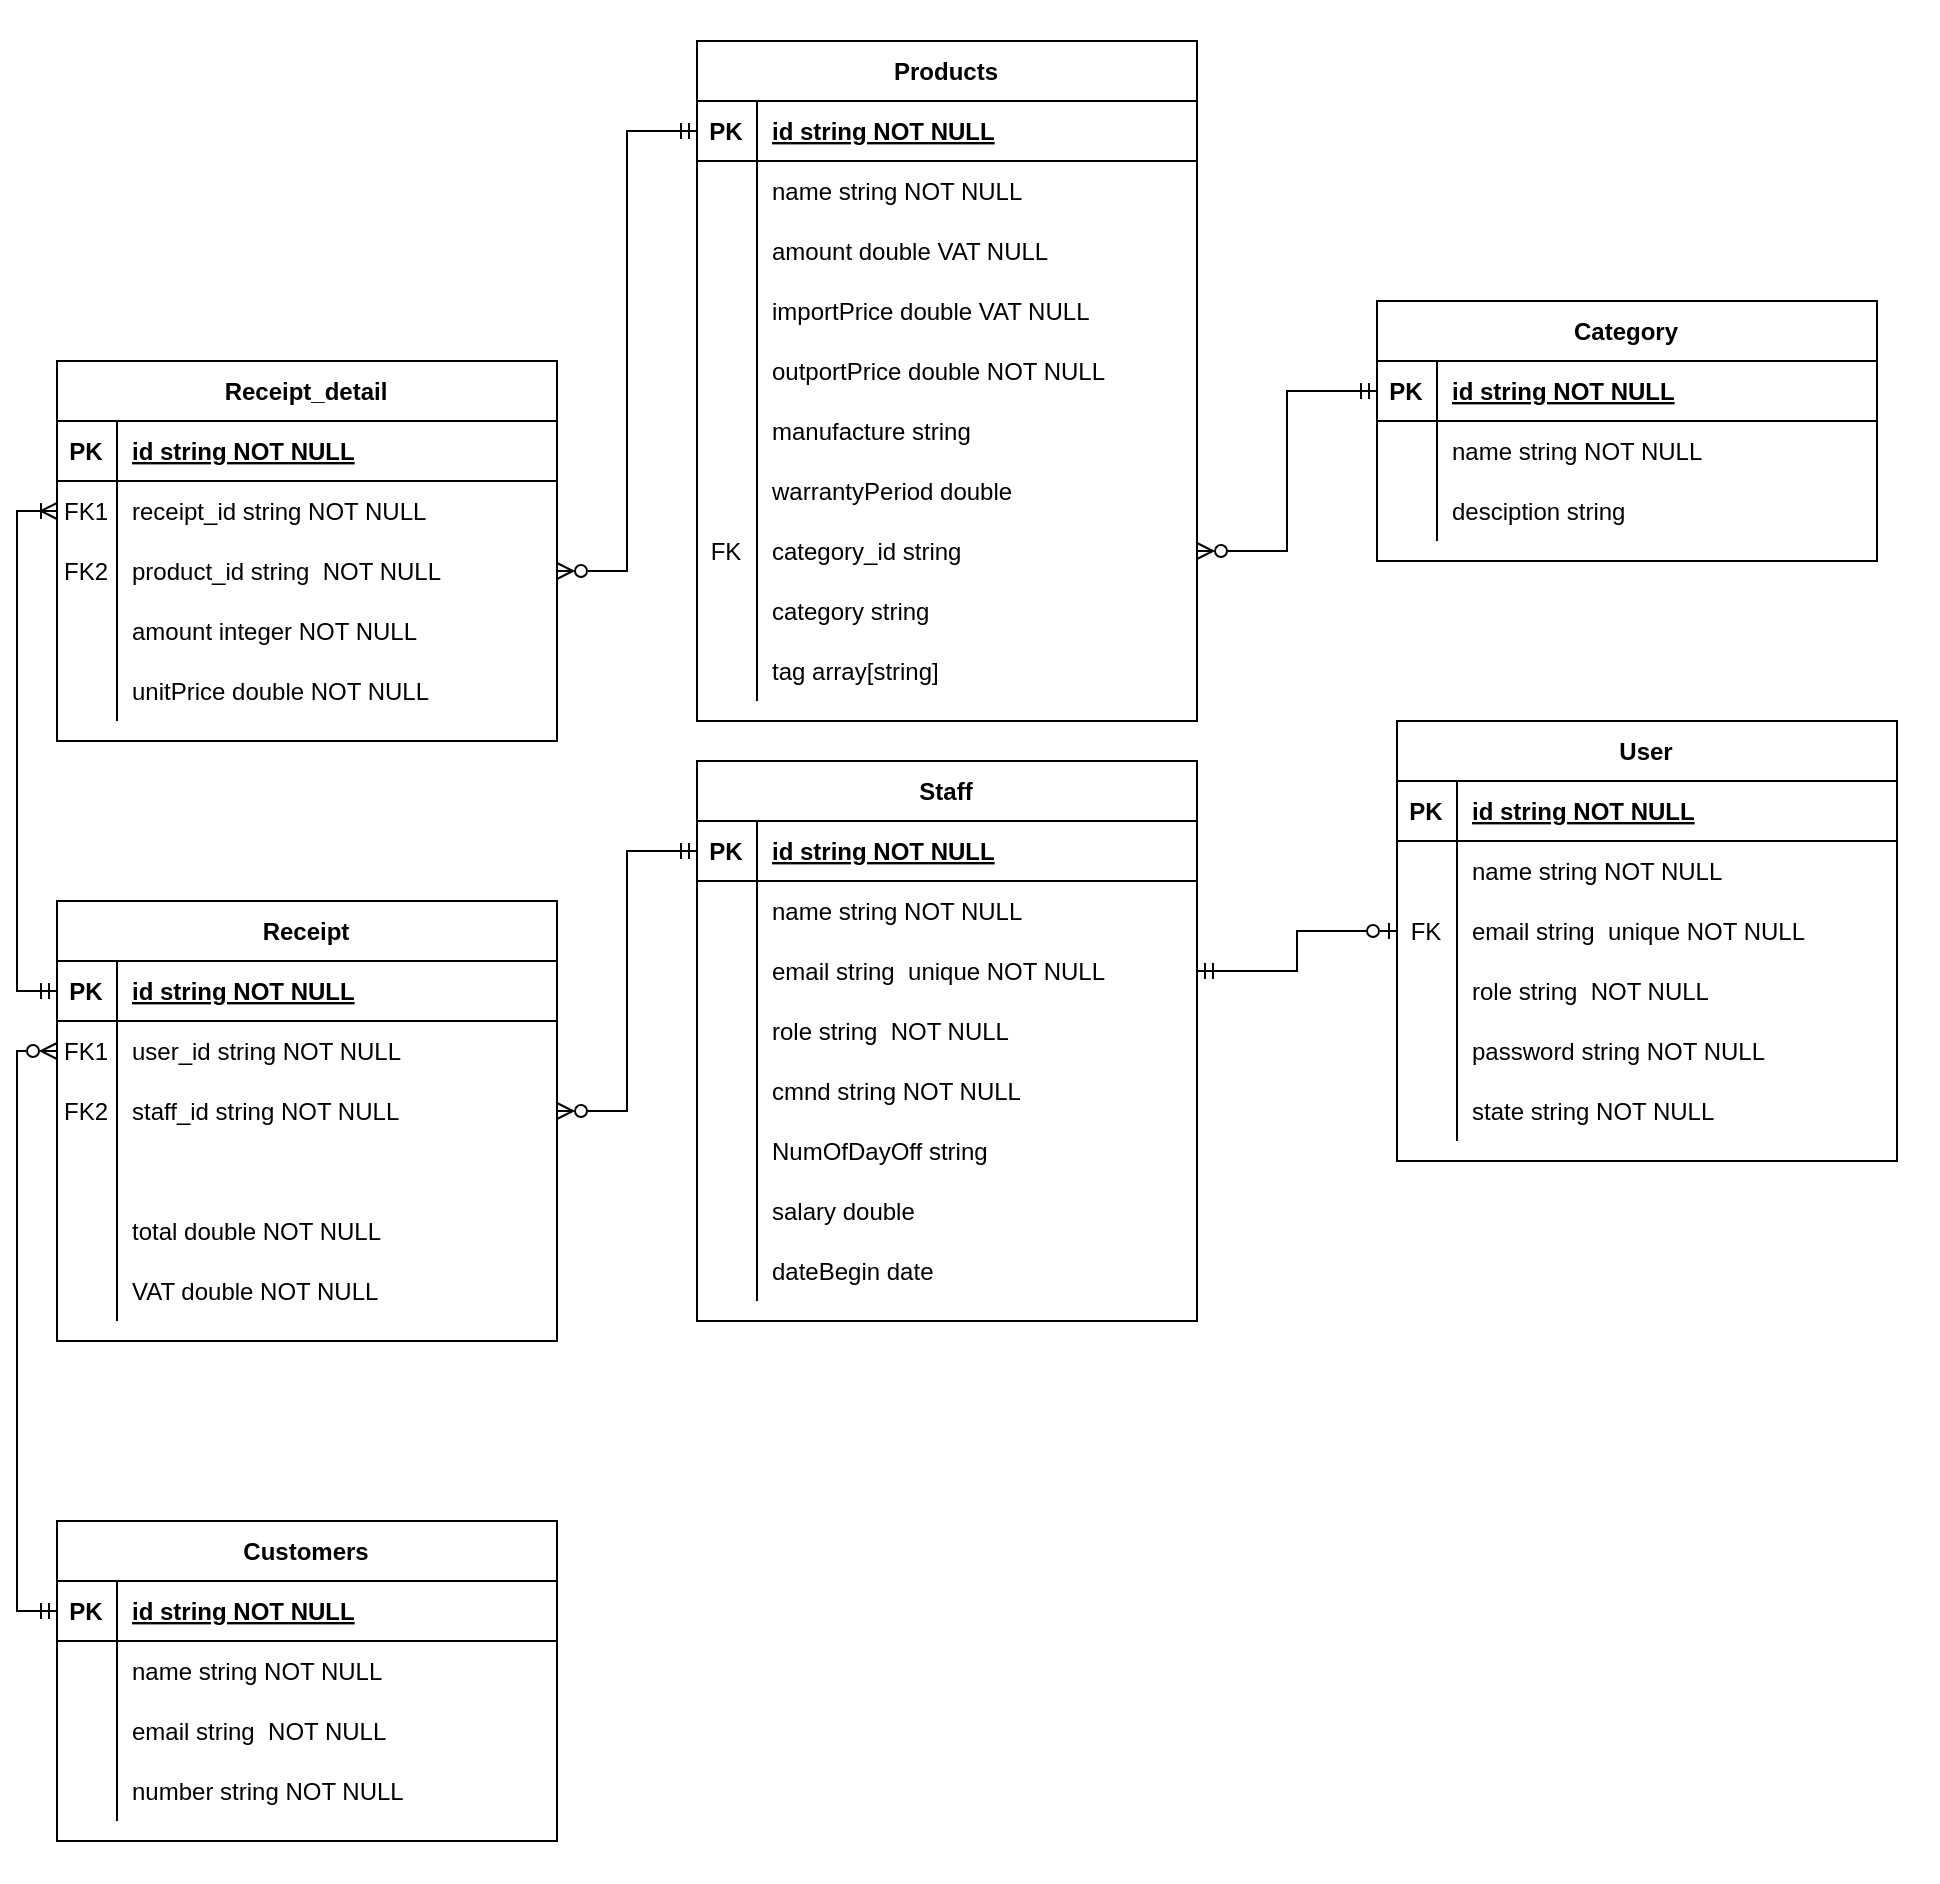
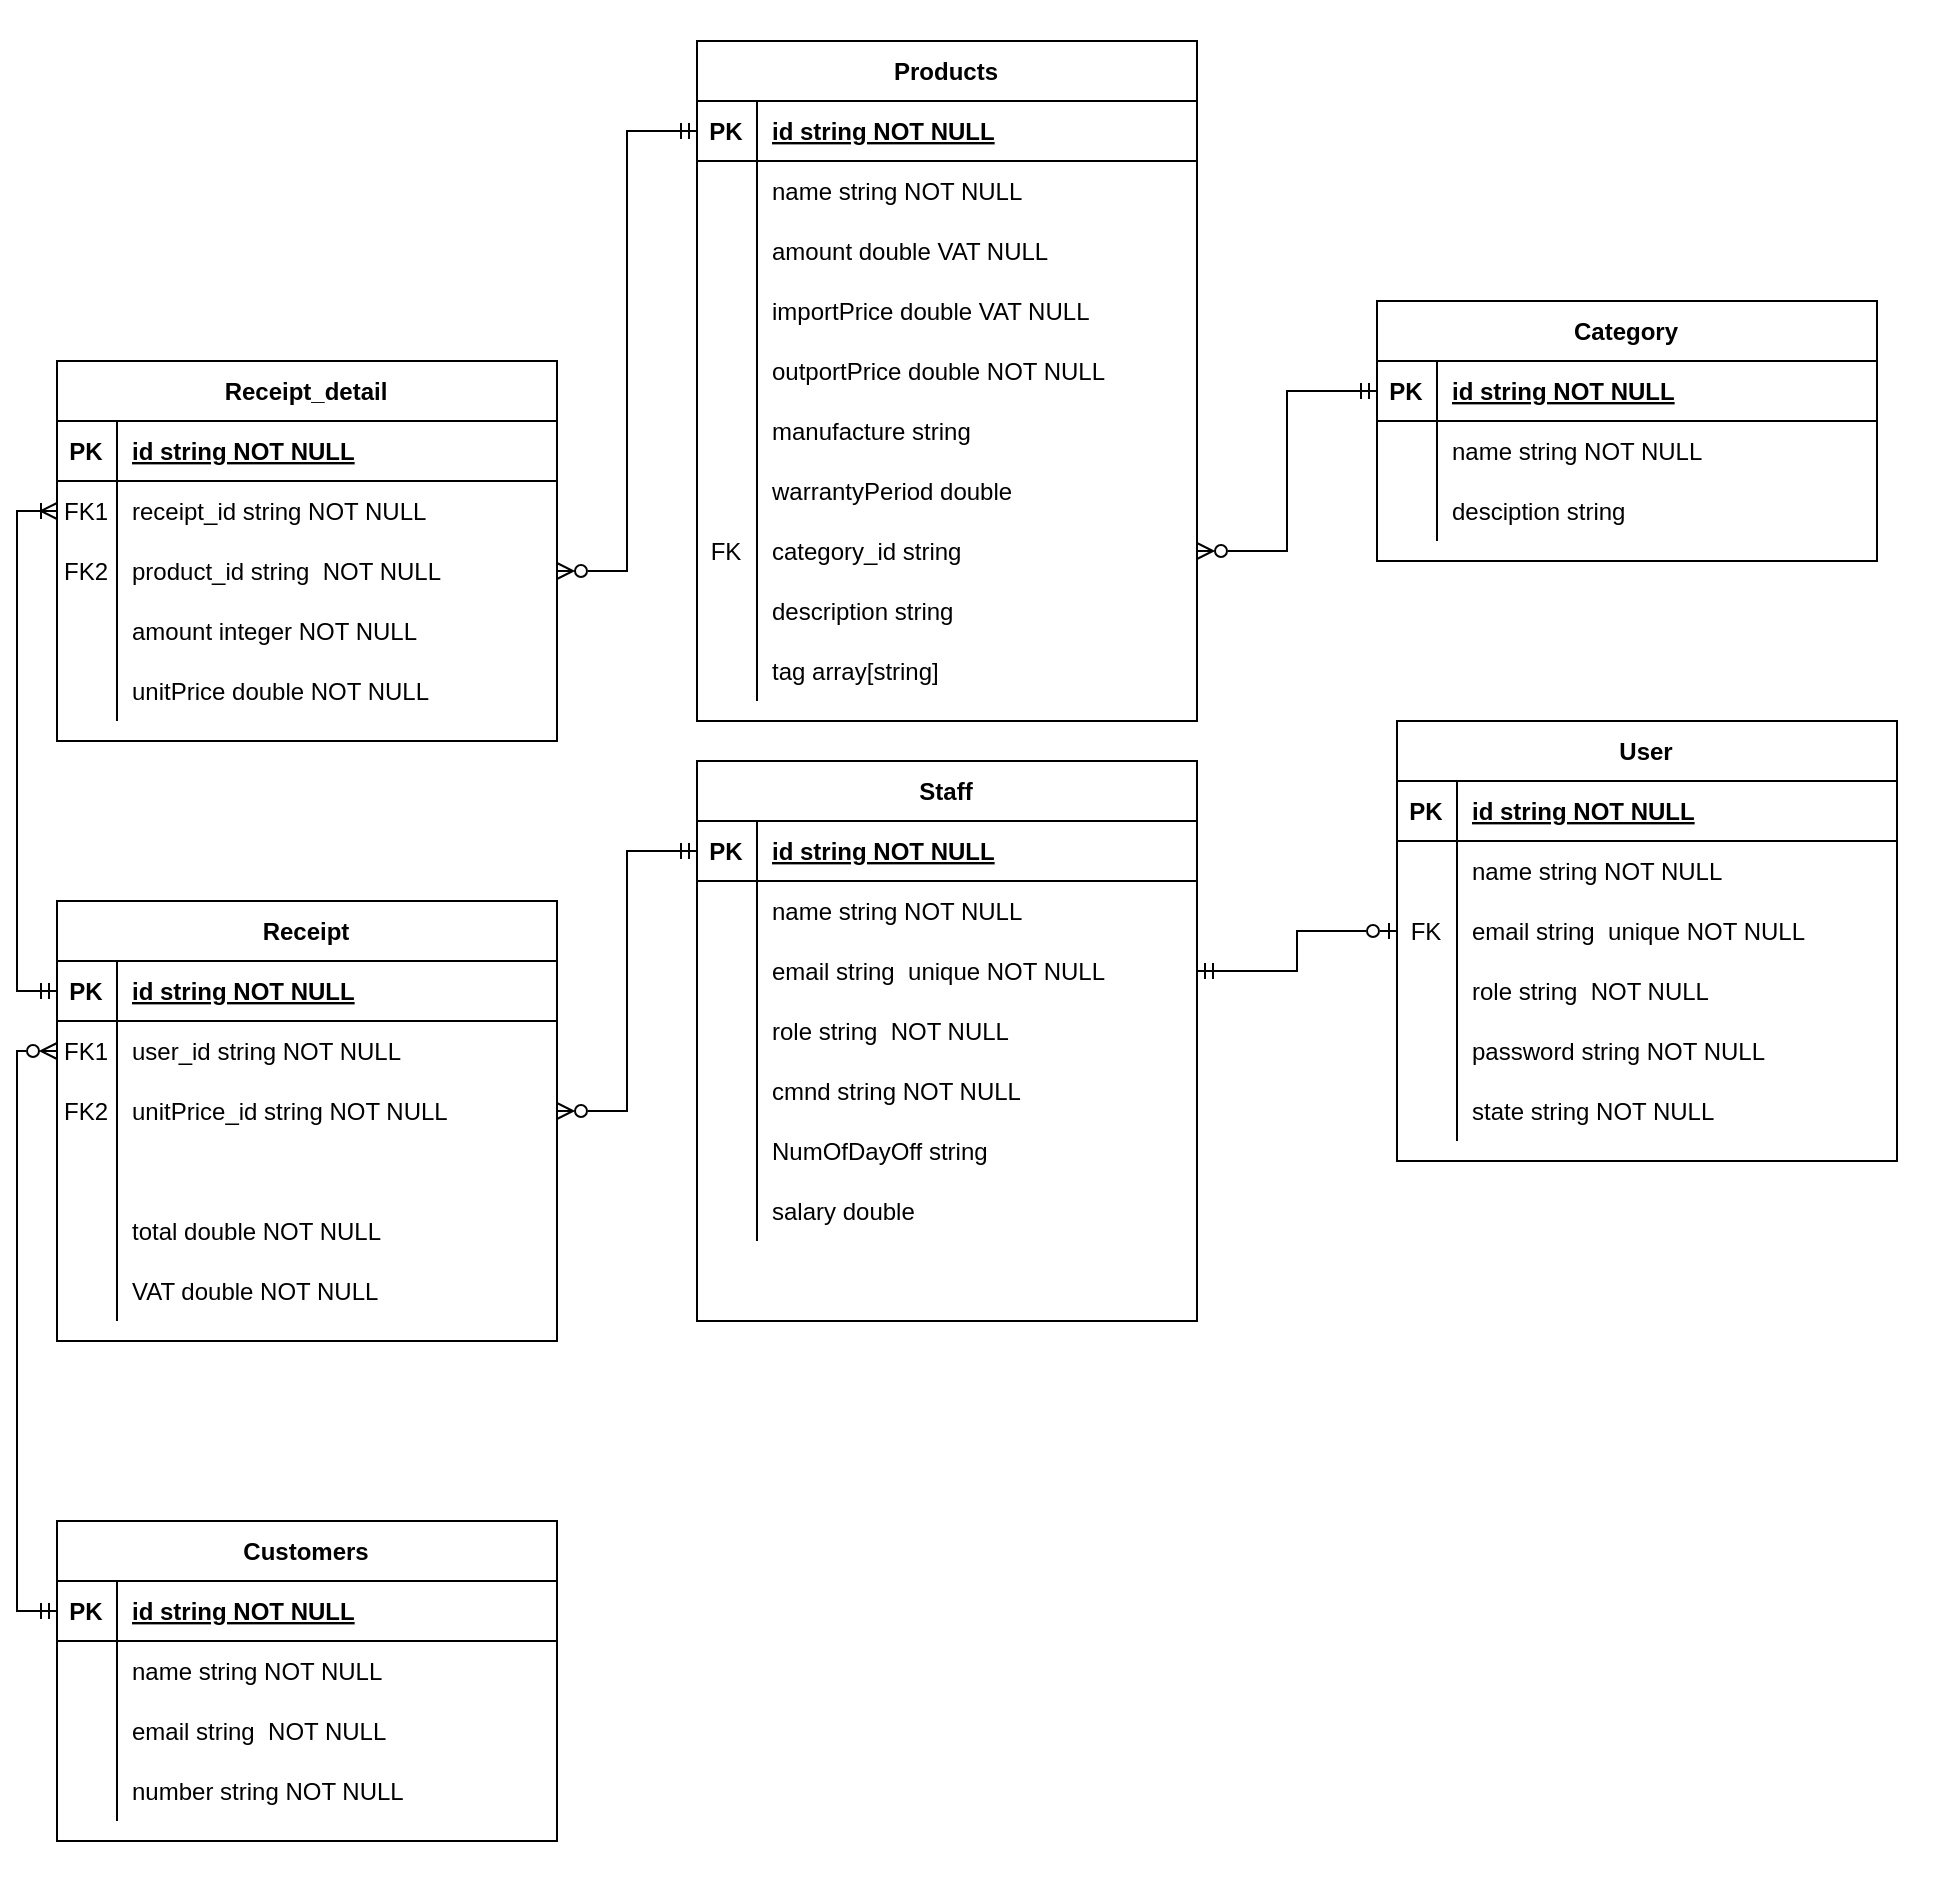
(867, 612) -> (880, 612)
(278, 1112) -> (298, 1112)
(977, 1271) -> none
